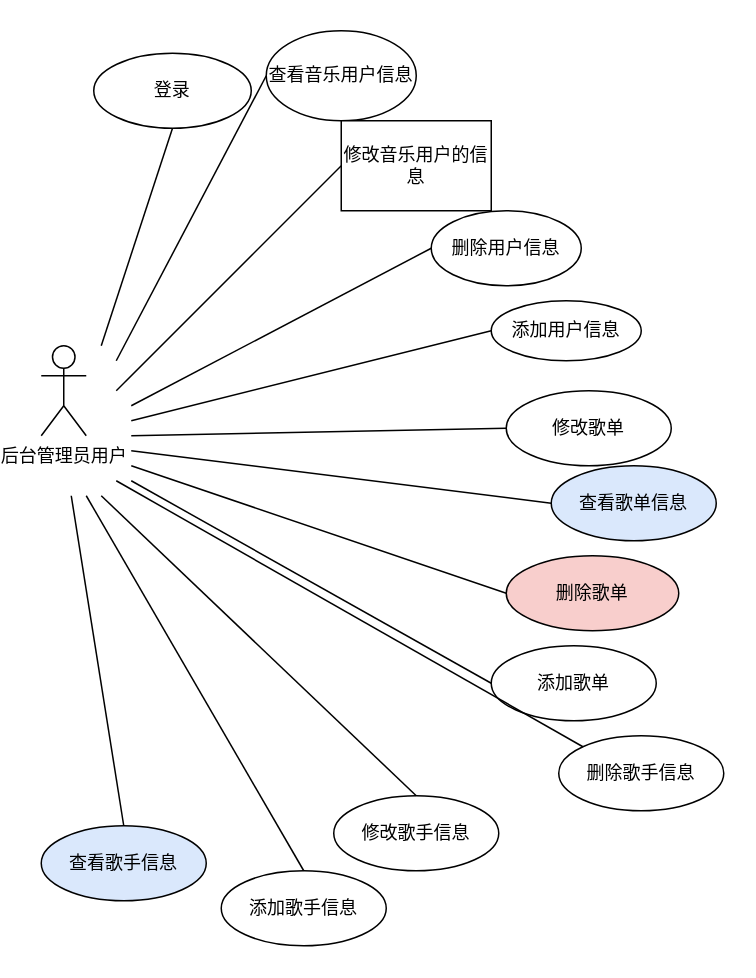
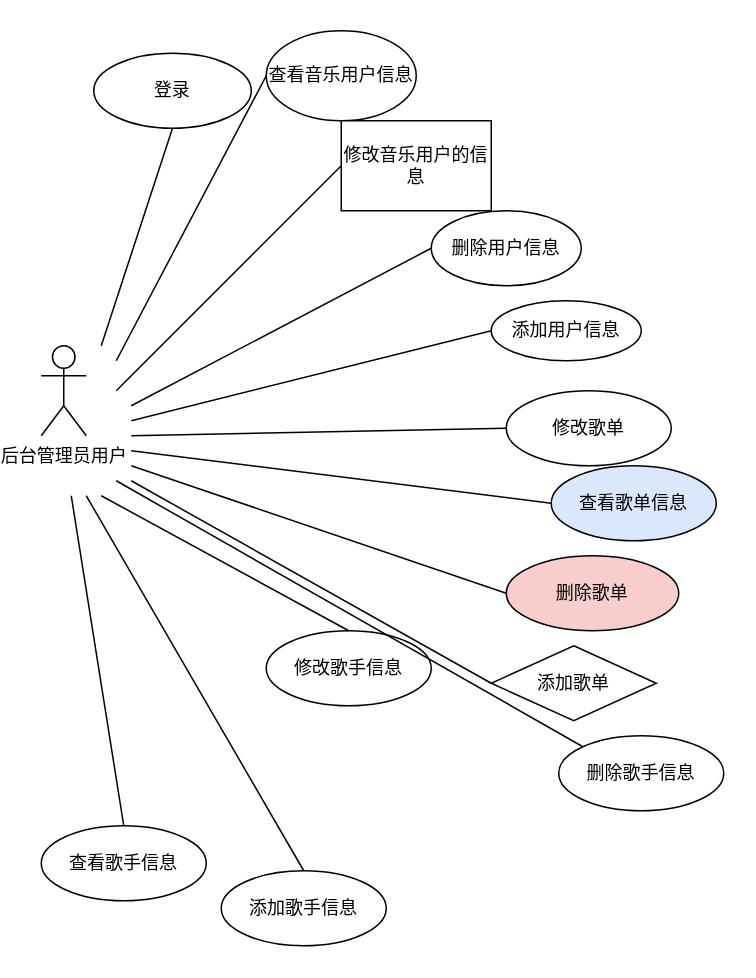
(574, 683) -> (574, 683)
(416, 833) -> (349, 668)
(124, 863) -> (124, 863)
